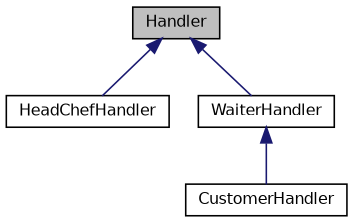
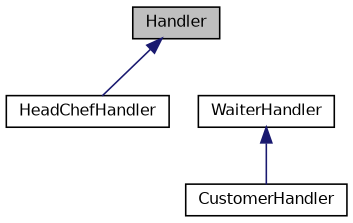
(227, 73) -> none
